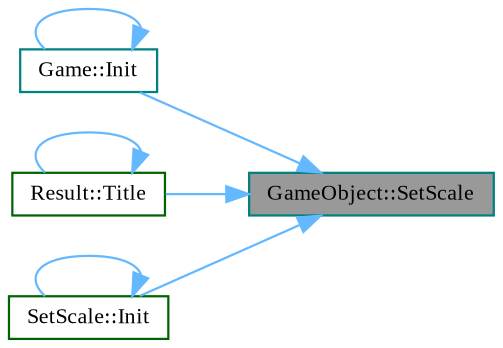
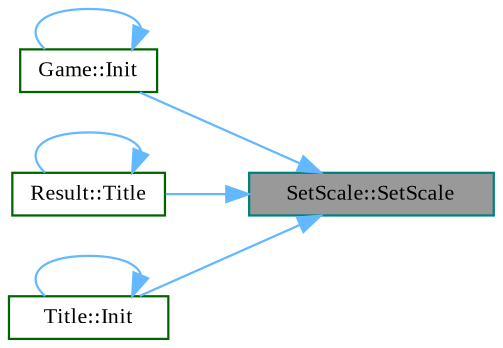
(89, 71) -> (89, 71)
(371, 194) -> (371, 194)
(89, 318) -> (89, 318)
